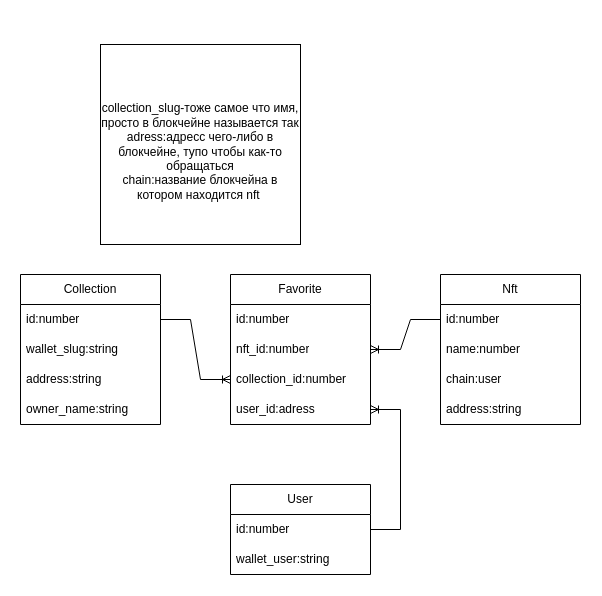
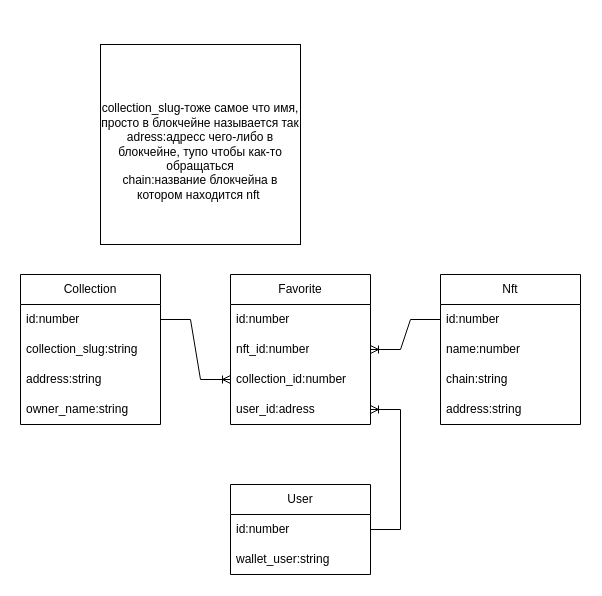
(79, 350) -> (91, 350)
(477, 380) -> (482, 380)
